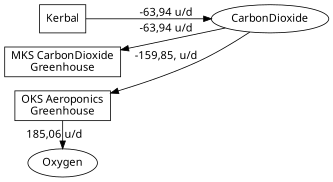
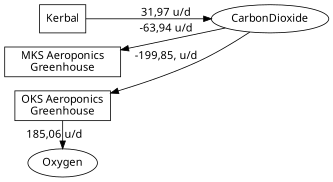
(166, 13) -> (166, 13)
(166, 56) -> (166, 56)
(63, 62) -> (63, 62)
